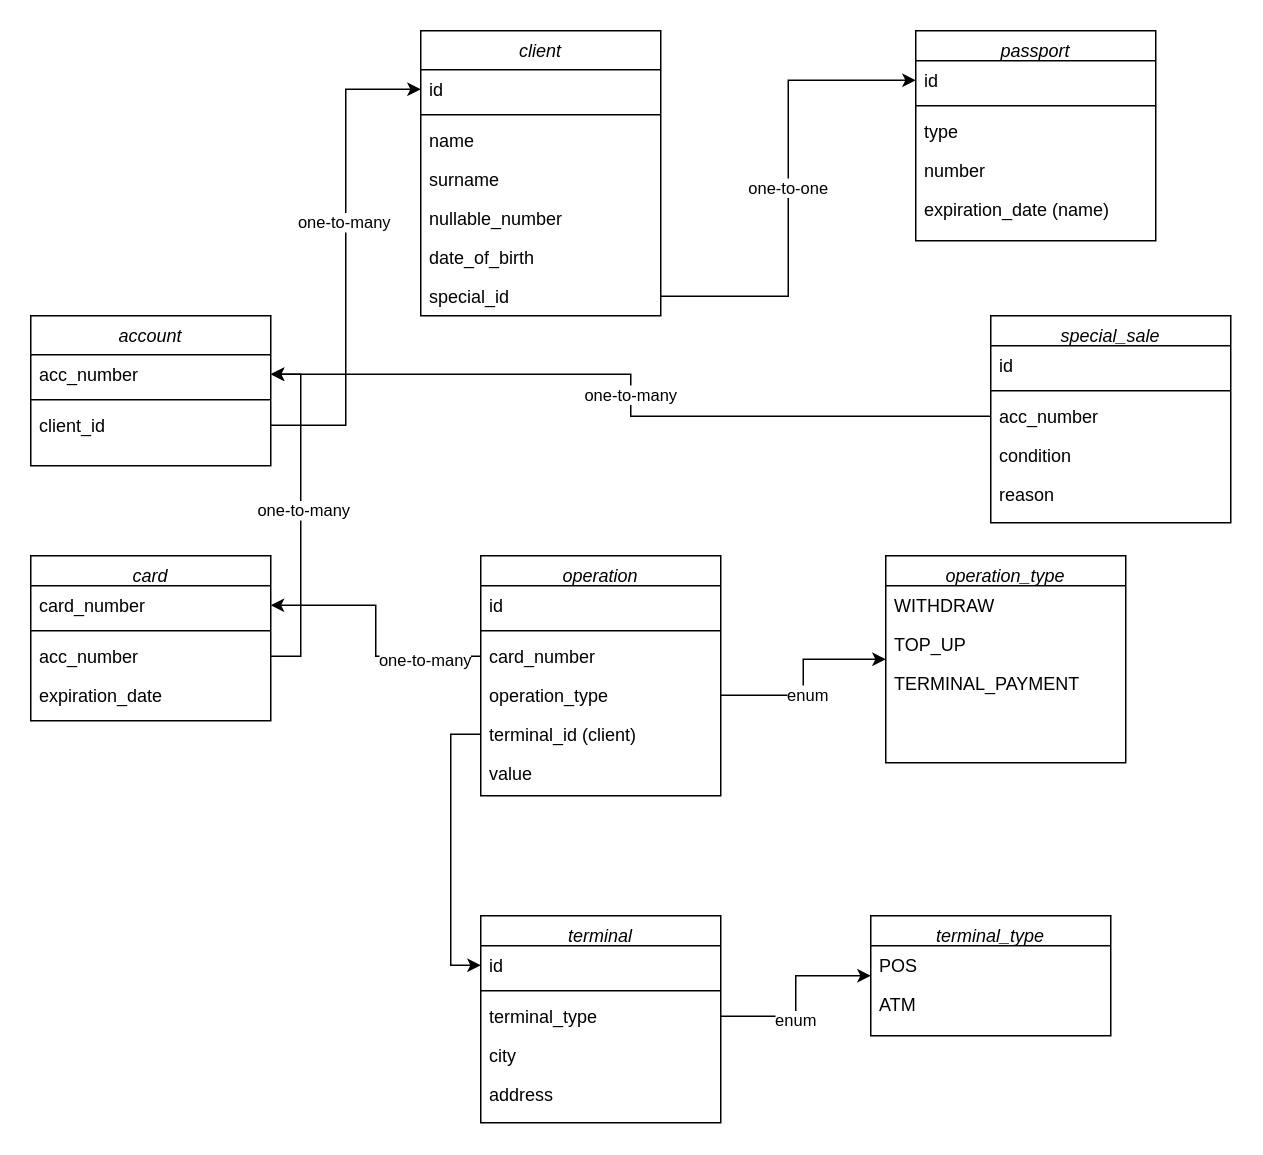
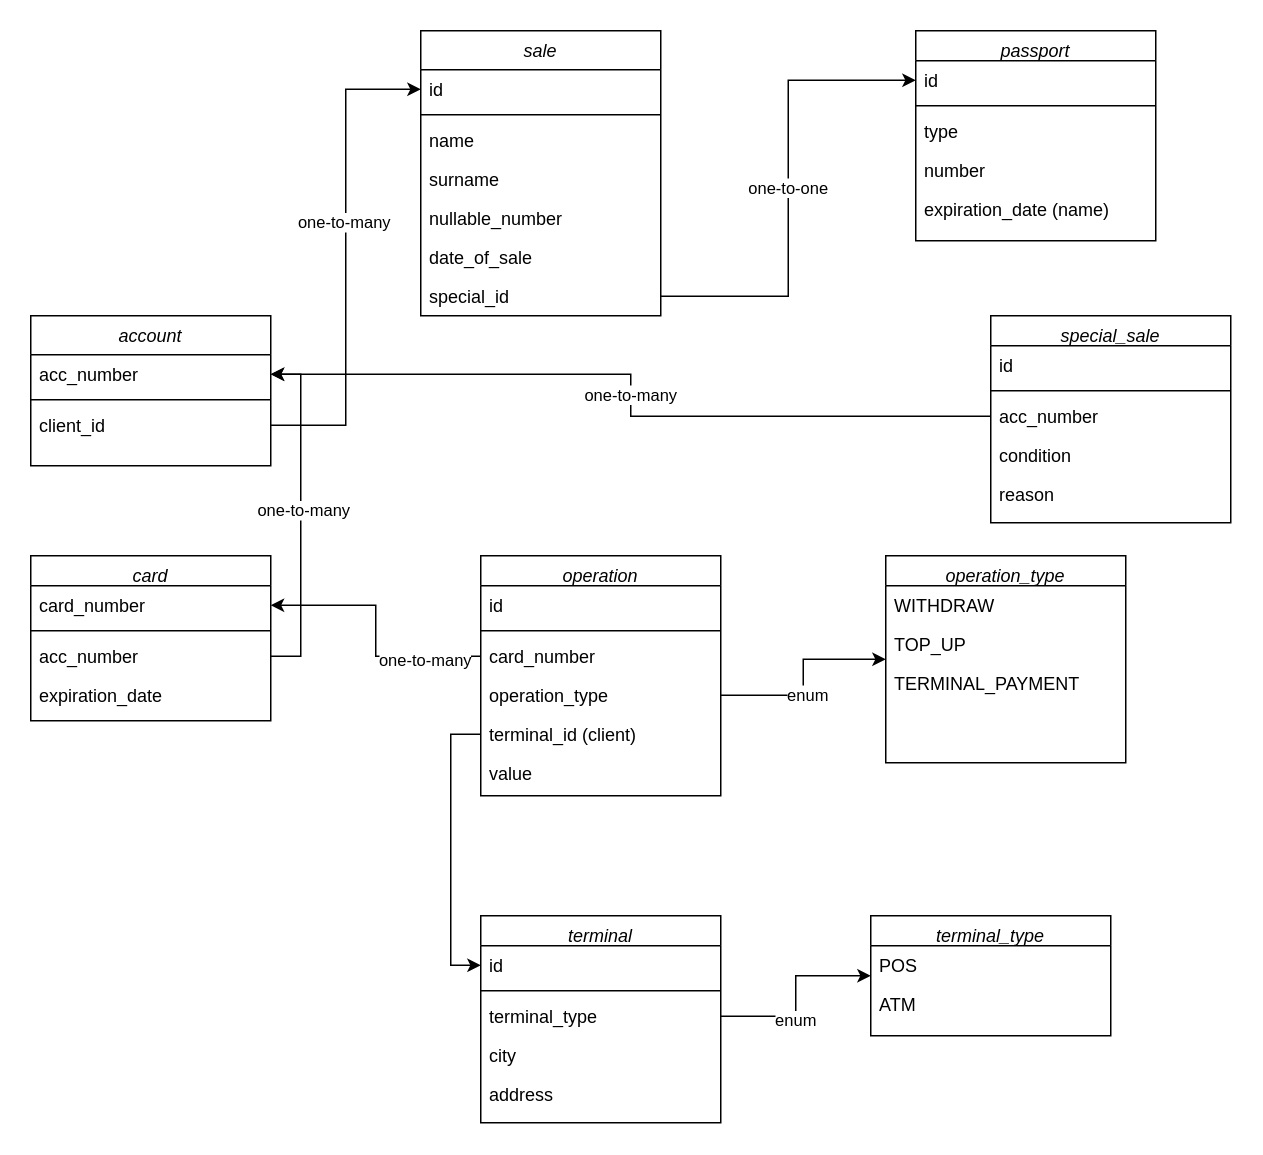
(540, 51) -> (540, 51)
(492, 258) -> (487, 258)
